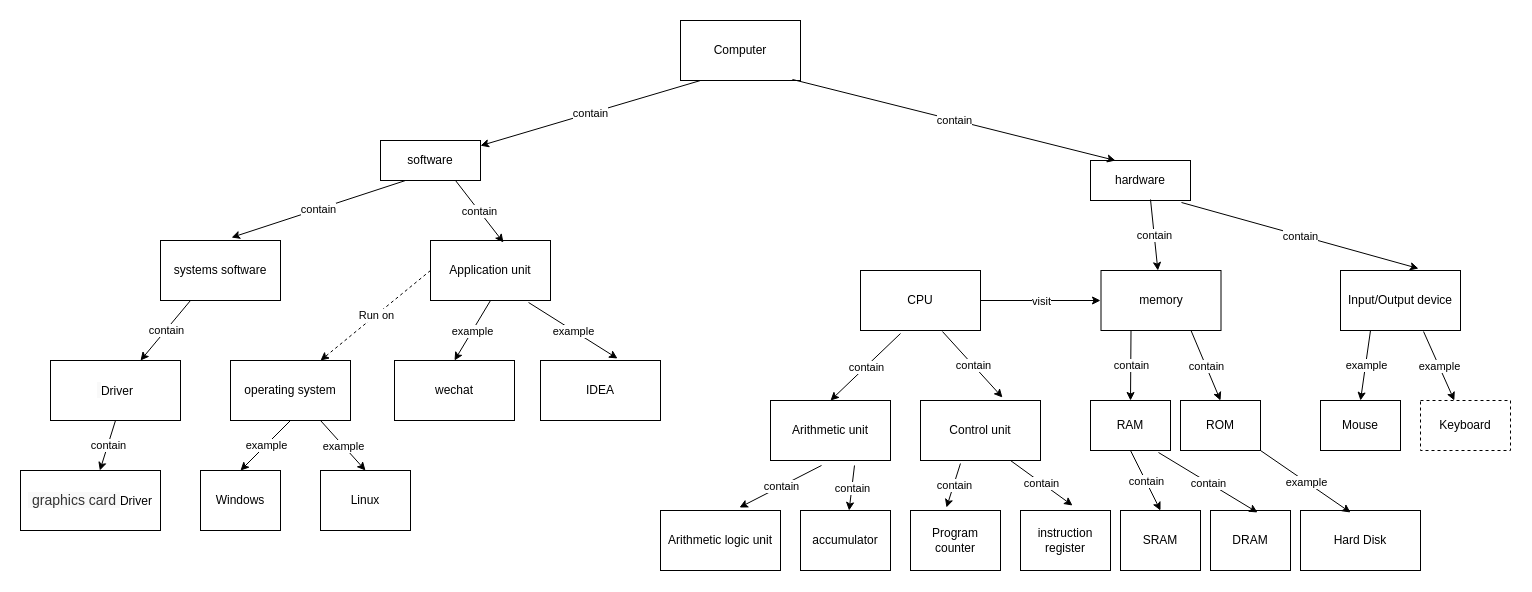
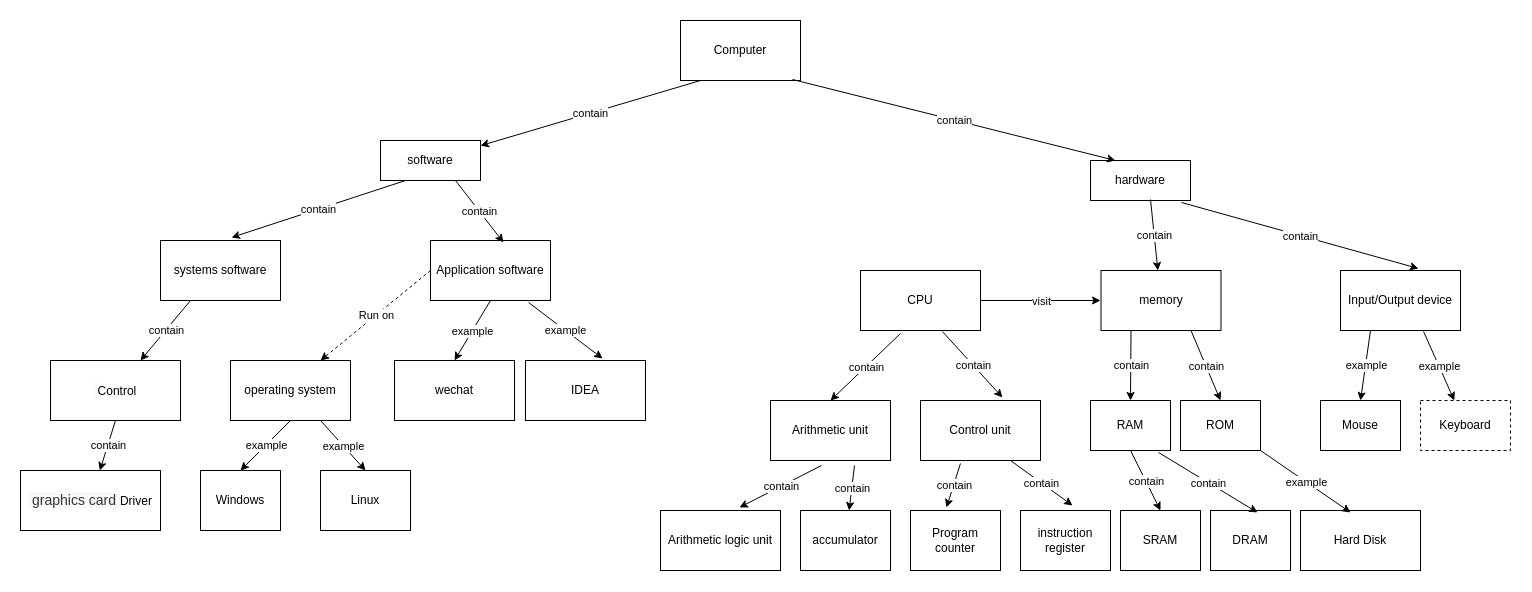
(491, 271) -> (491, 271)
(116, 391) -> (116, 391)
(601, 391) -> (586, 391)
